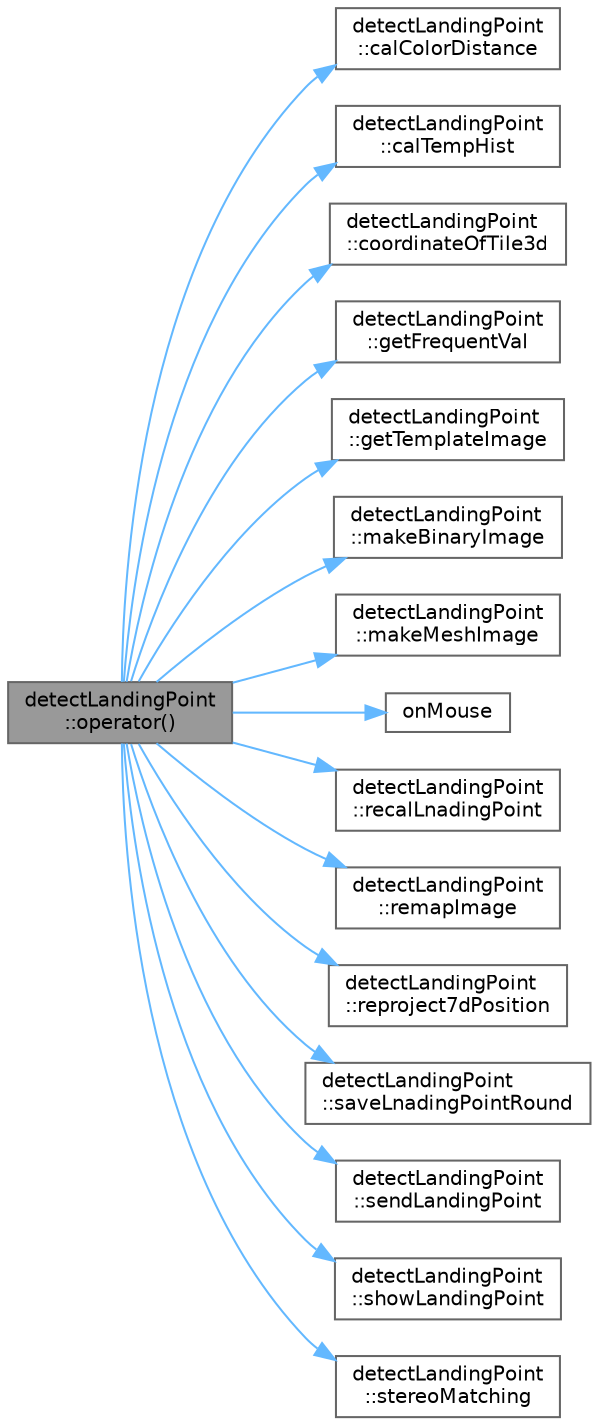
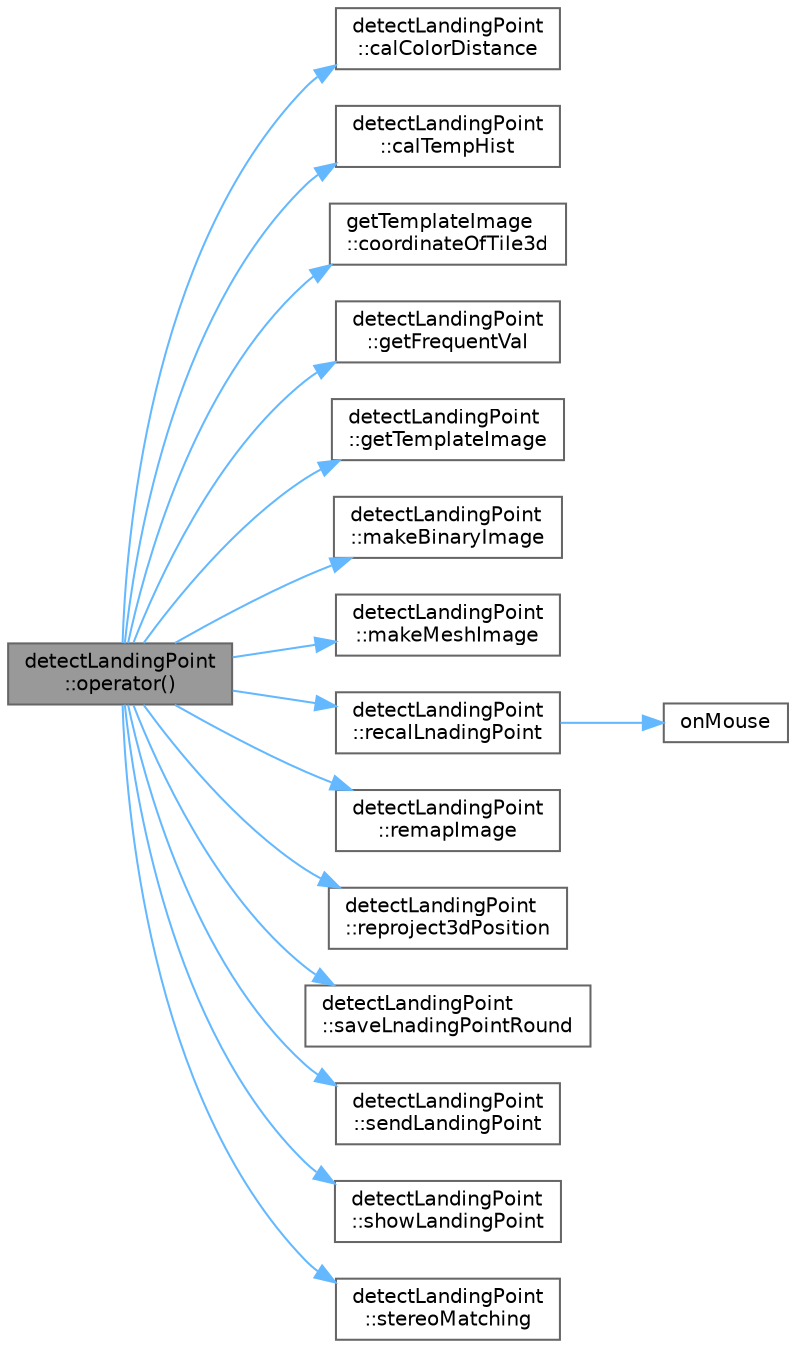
(448, 234) -> (448, 234)
(299, 713) -> (602, 723)
(448, 996) -> (448, 918)
